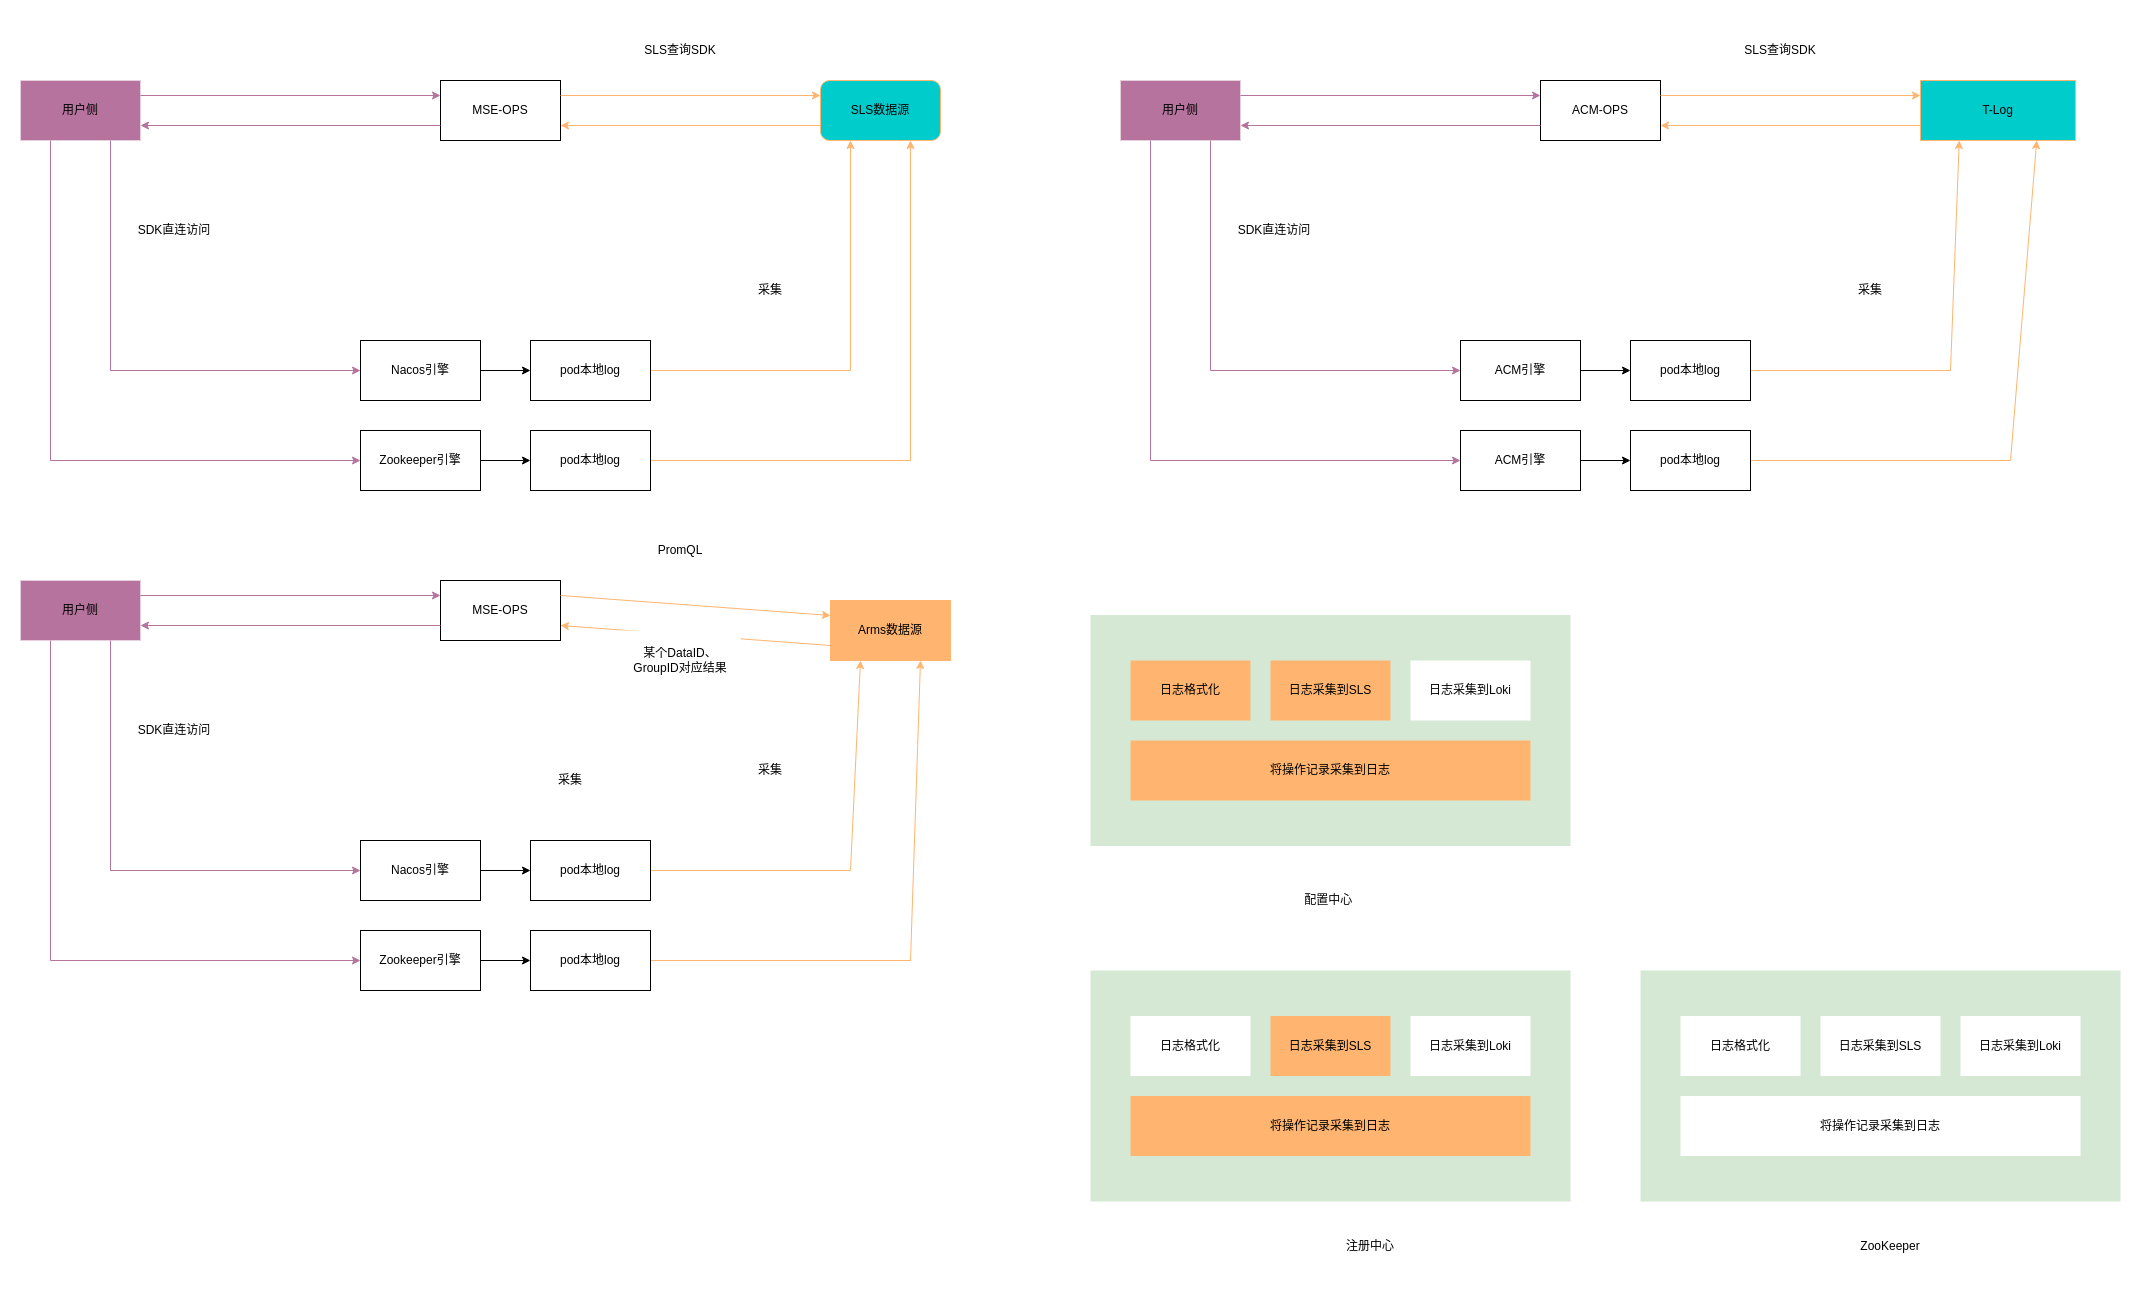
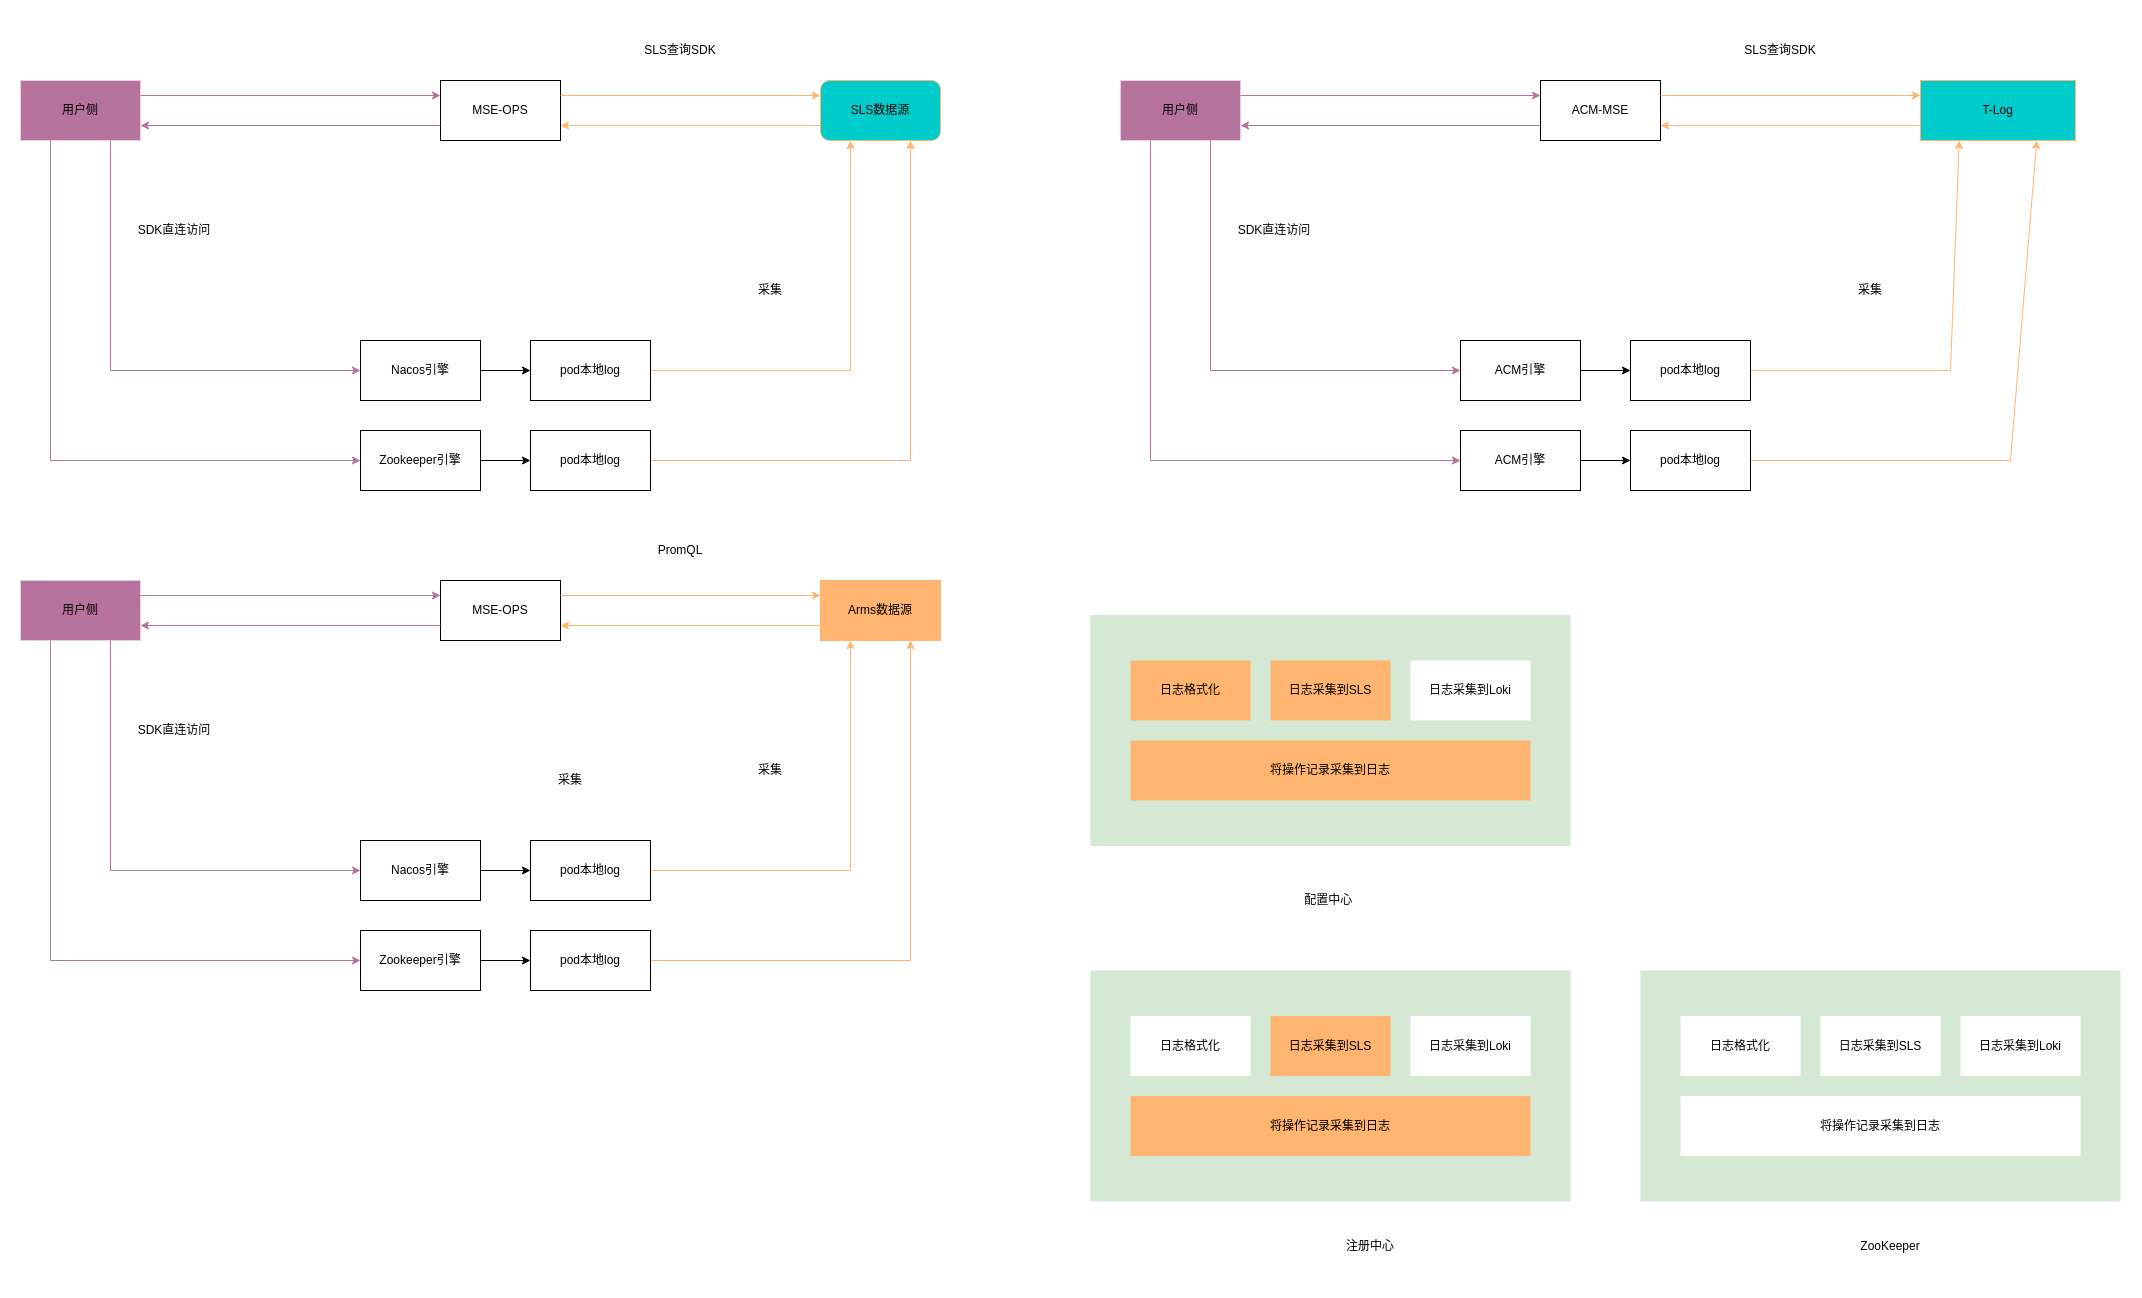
(1601, 111) -> (1601, 111)
(891, 631) -> (881, 611)
(681, 661) -> none
